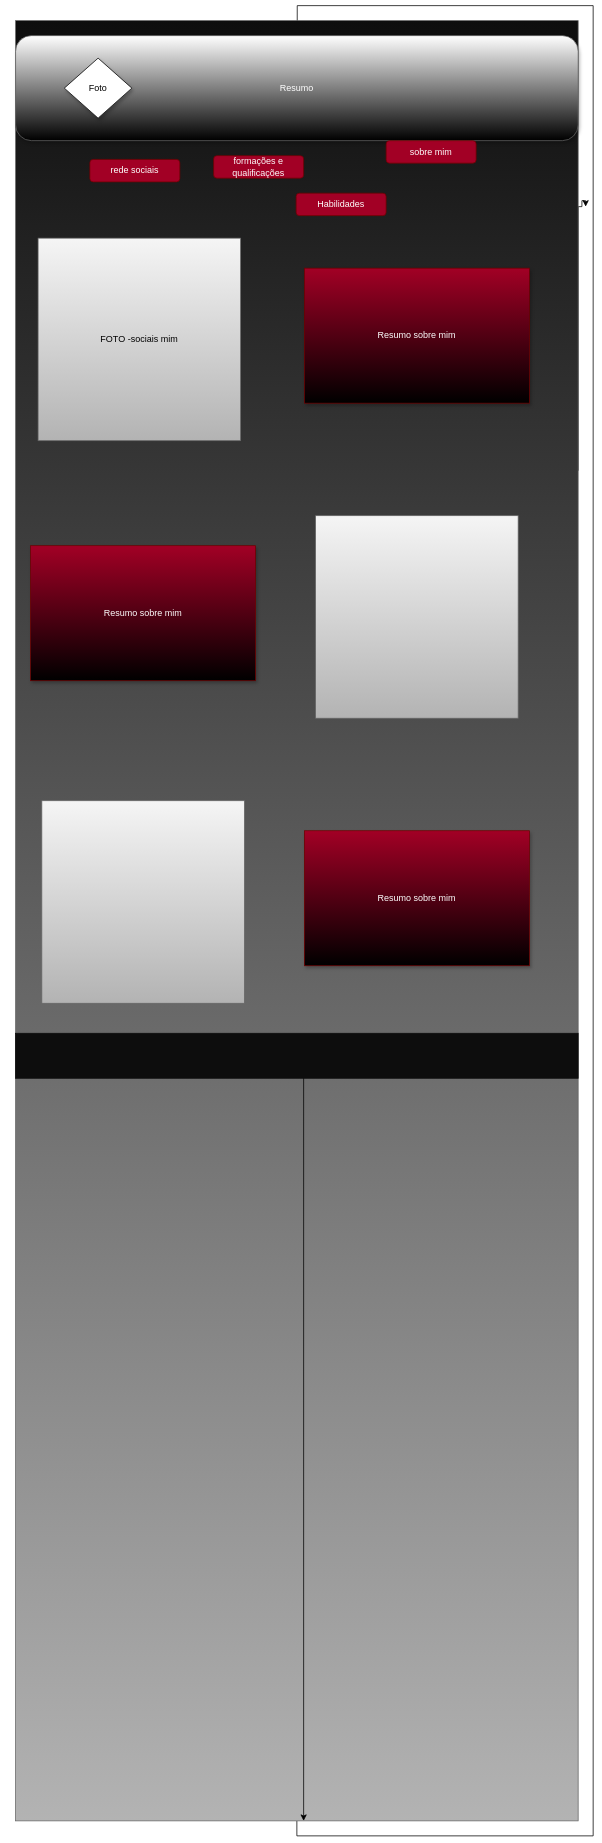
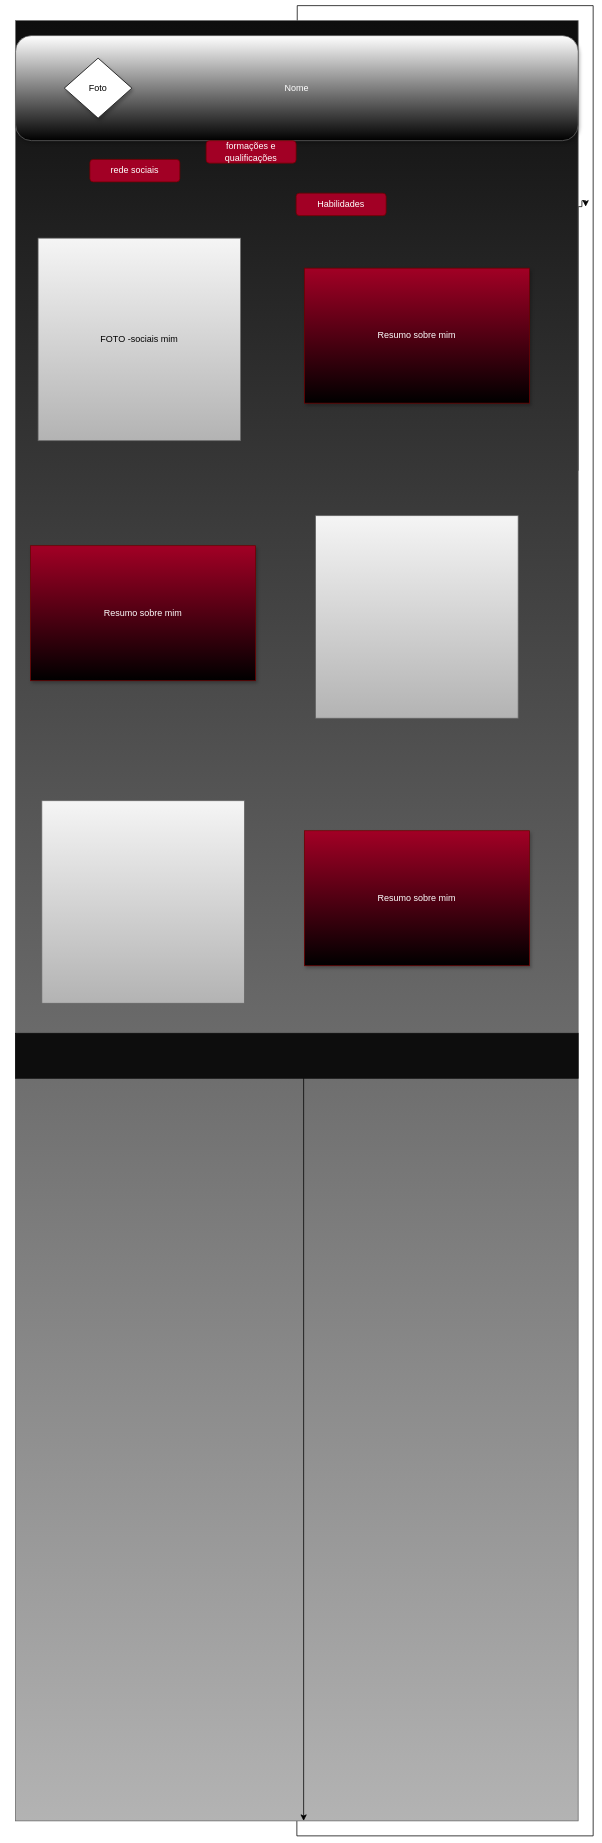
(297, 88) -> (297, 88)
(431, 152) -> none
(258, 167) -> (251, 152)
